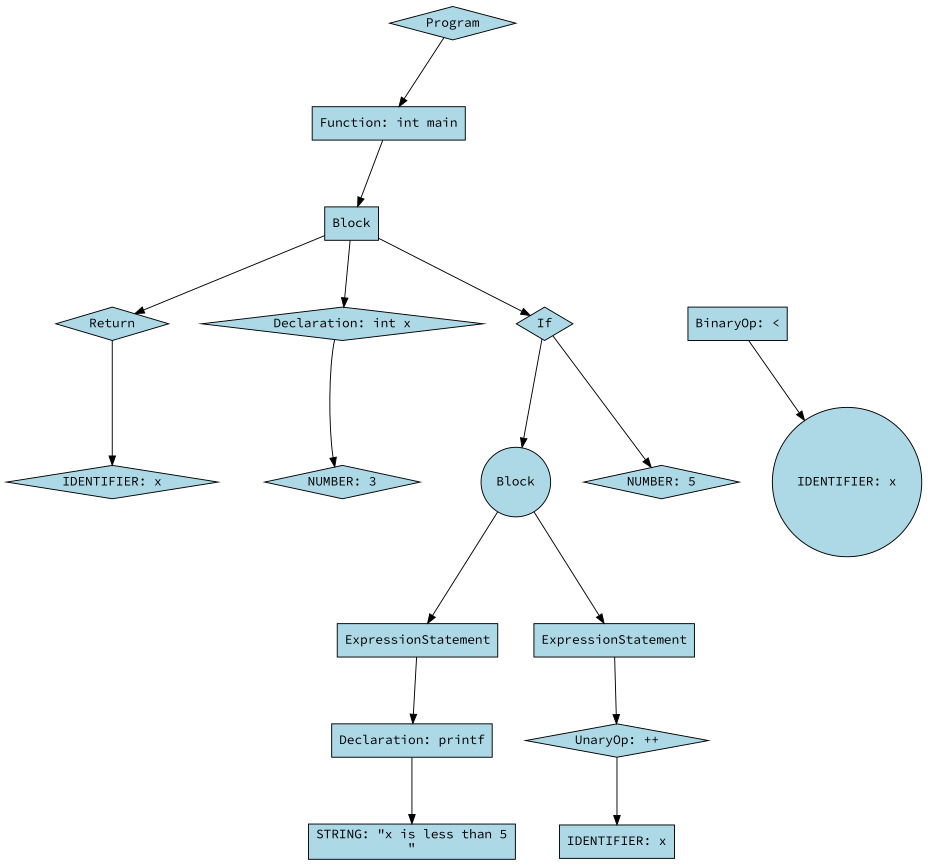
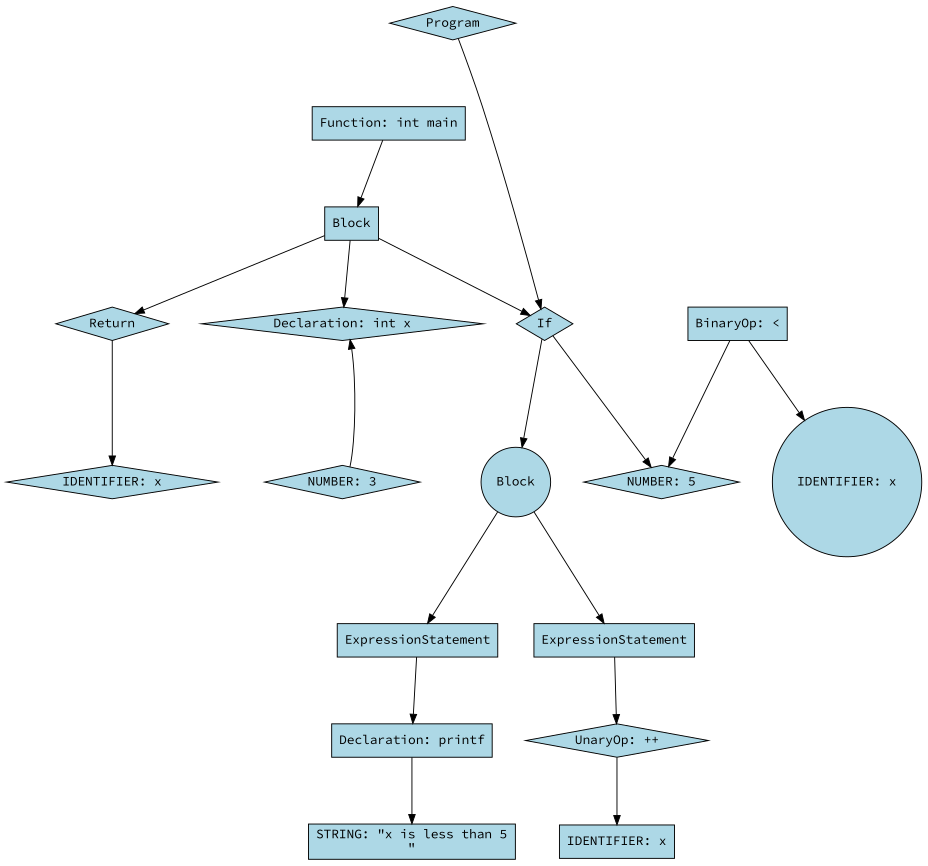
(424, 68) -> (501, 168)
(330, 399) -> (355, 408)
none -> (701, 399)
